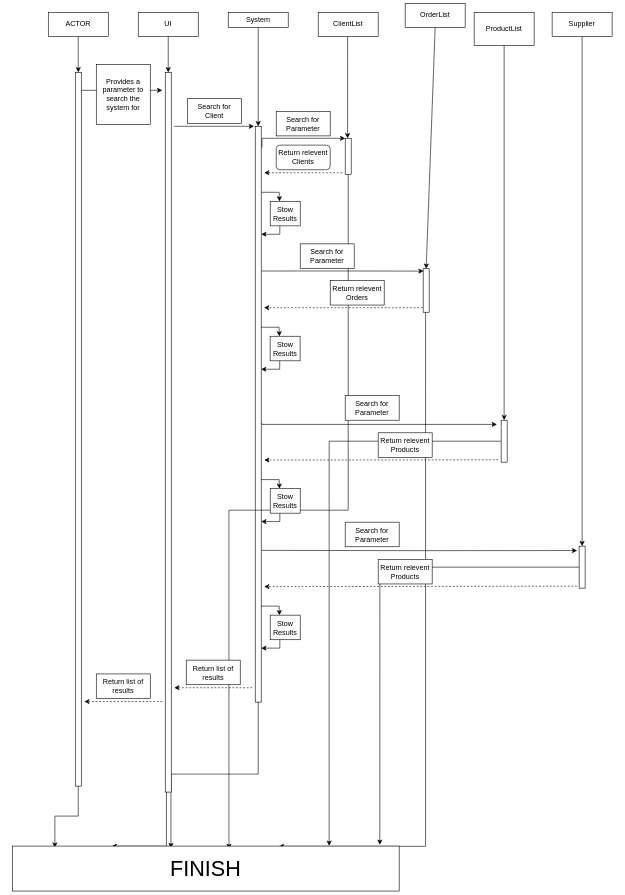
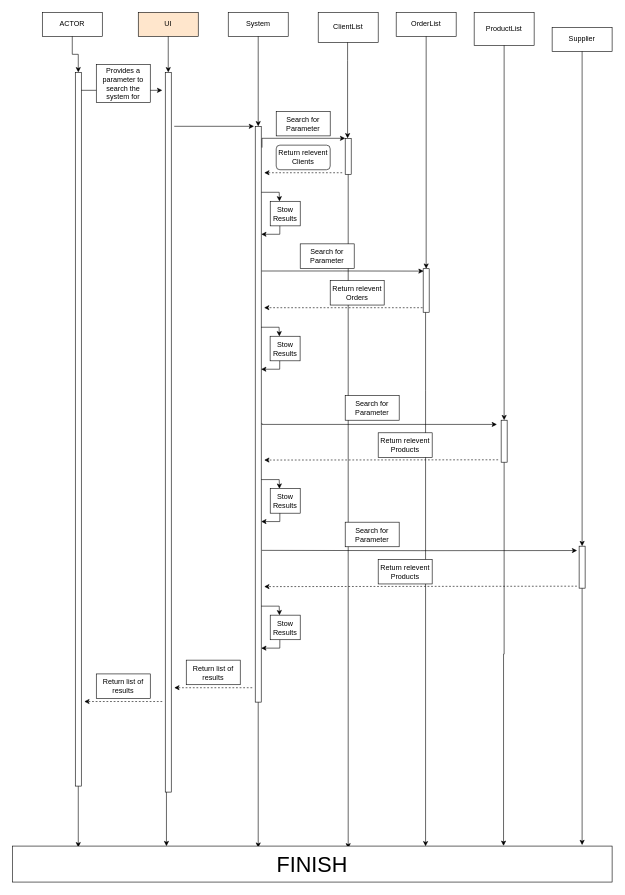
(435, 15) -> (426, 24)
(258, 20) -> (258, 24)
(78, 24) -> (72, 24)
(168, 24) -> (168, 24)
(348, 24) -> (348, 27)
(582, 24) -> (582, 39)
(123, 95) -> (123, 83)
(215, 111) -> none
(206, 869) -> (312, 864)
